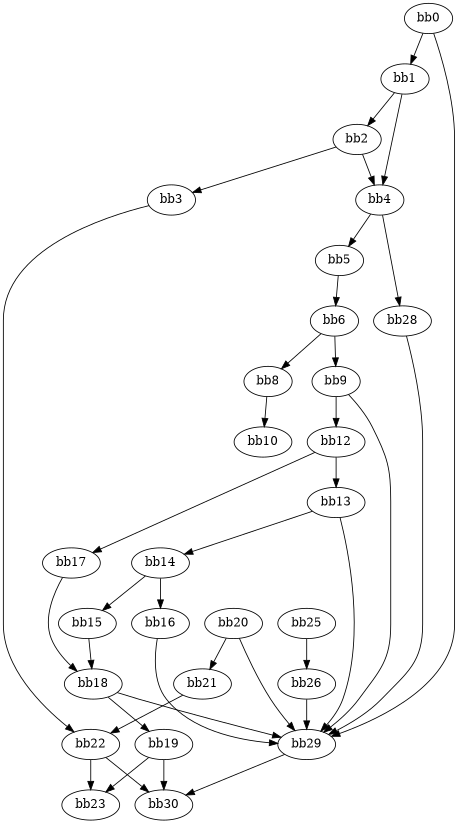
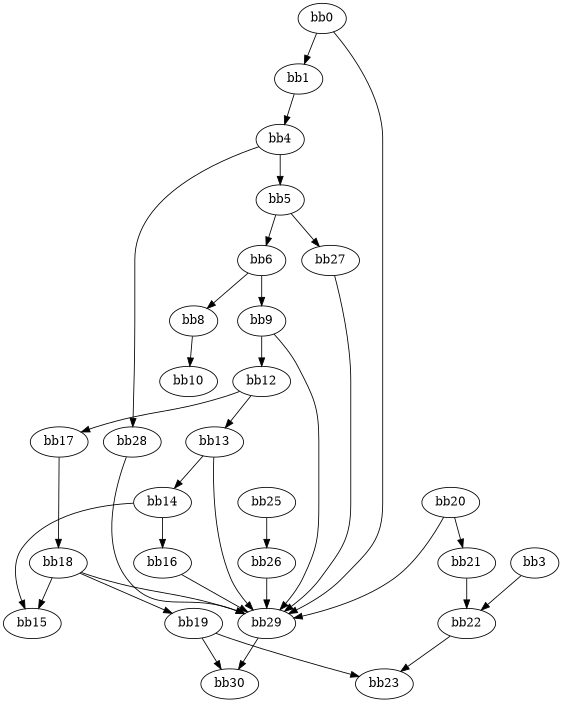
(357, 139) -> none
none -> (331, 260)
(90, 650) -> (47, 589)
(123, 771) -> none
